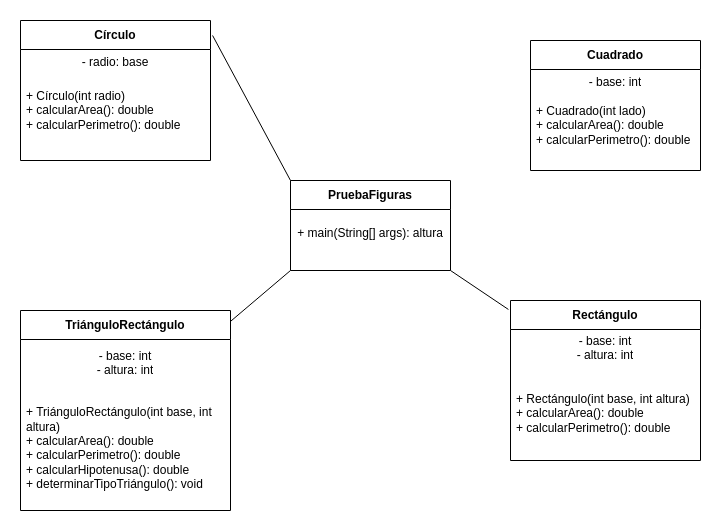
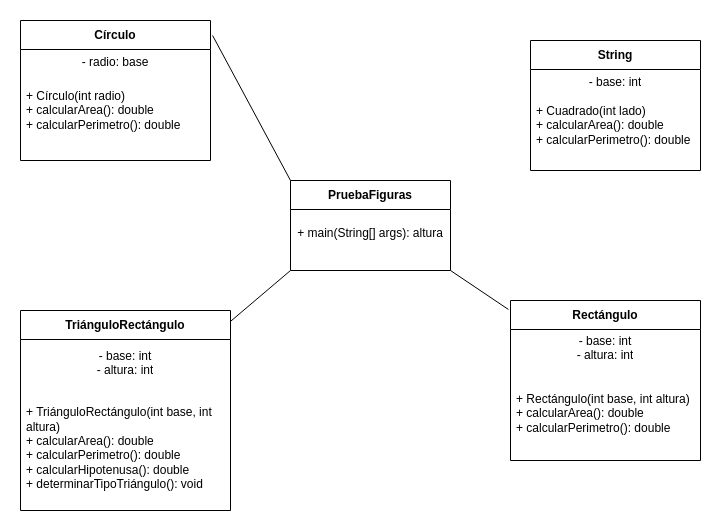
(616, 56) -> (616, 56)
